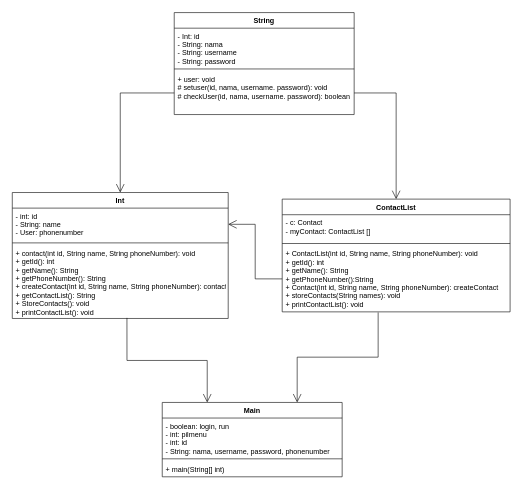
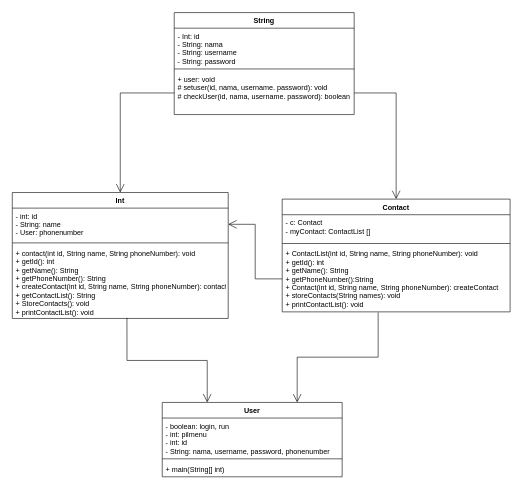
(396, 207) -> (396, 207)
(252, 410) -> (252, 410)
